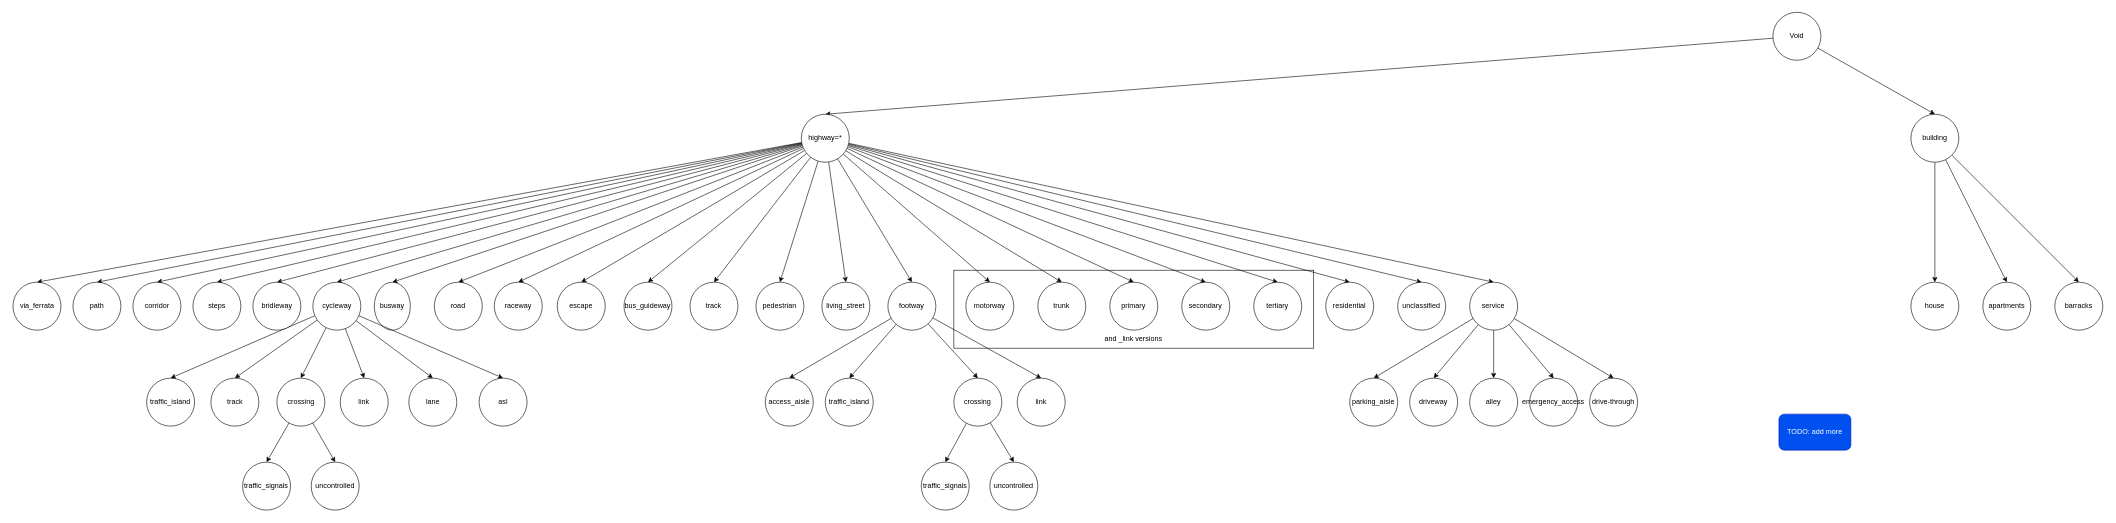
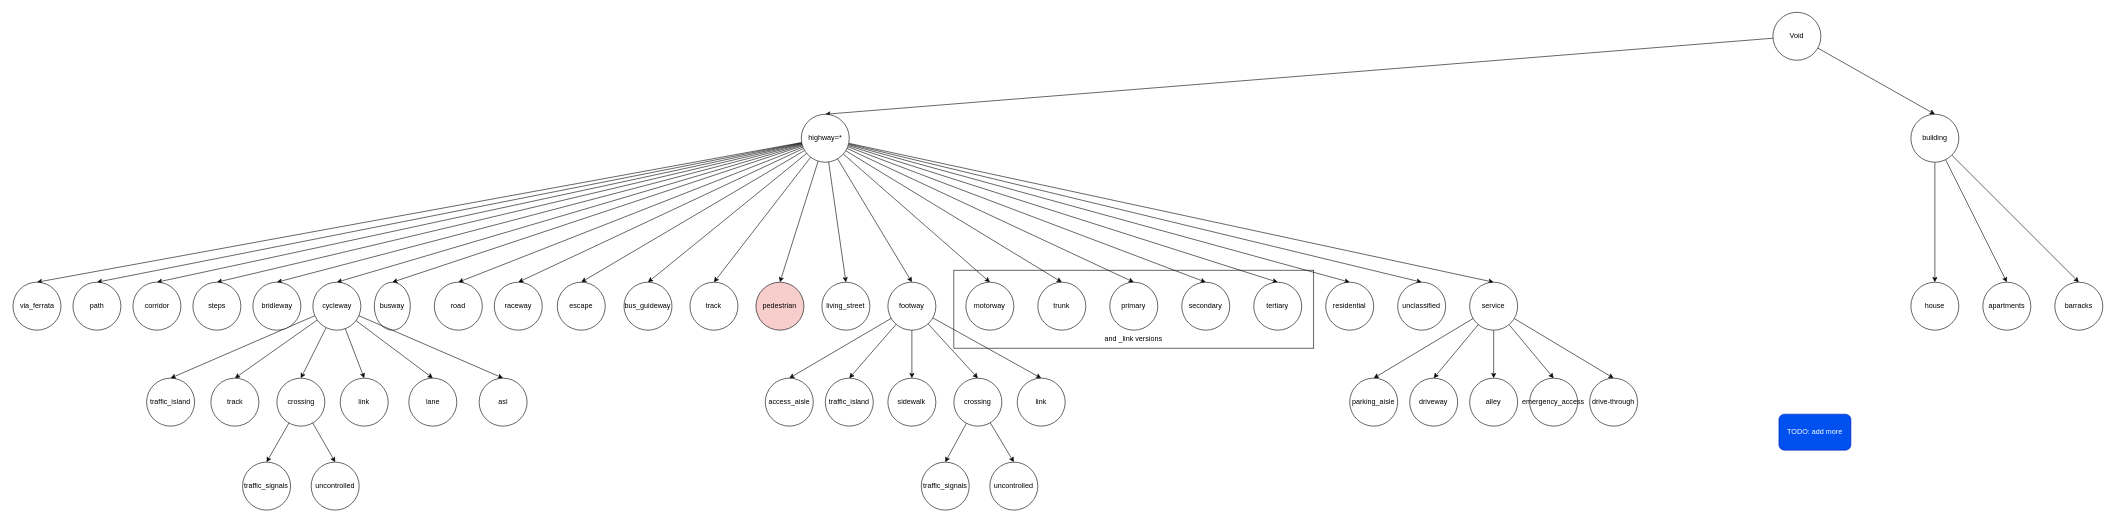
(780, 306) -> (780, 306)
none -> (912, 372)
none -> (912, 402)
